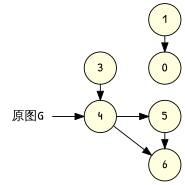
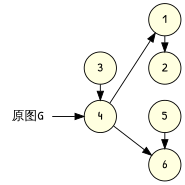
(165, 68) -> (165, 68)
(128, 116) -> (130, 72)
